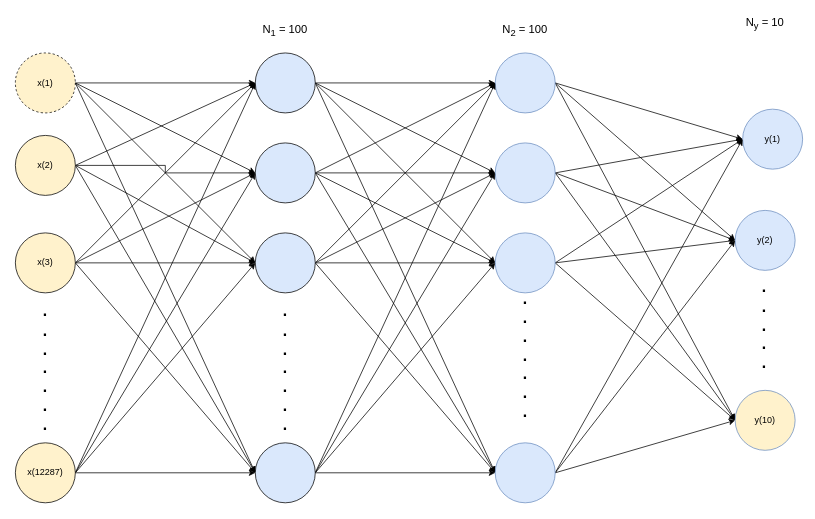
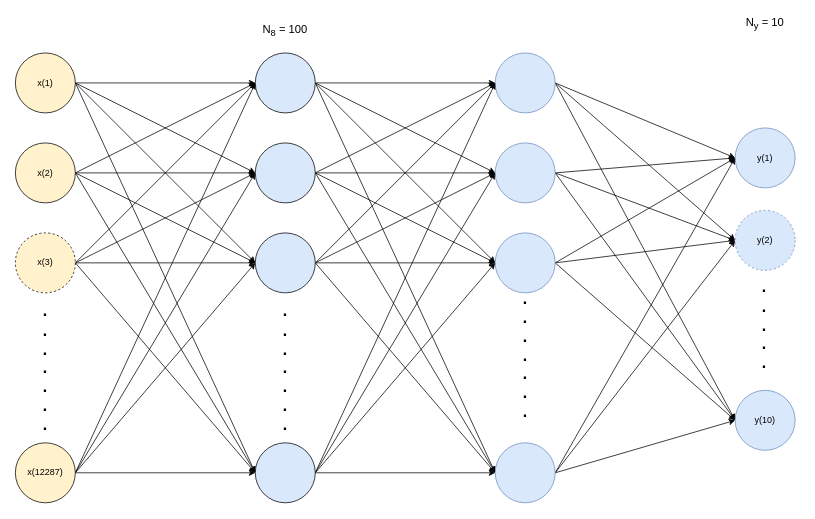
(285, 30) -> (285, 30)
(525, 30) -> none
(45, 83) -> (45, 83)
(773, 139) -> (765, 158)
(45, 165) -> (45, 173)
(765, 240) -> (765, 240)
(45, 263) -> (45, 263)
(765, 420) -> (765, 420)
